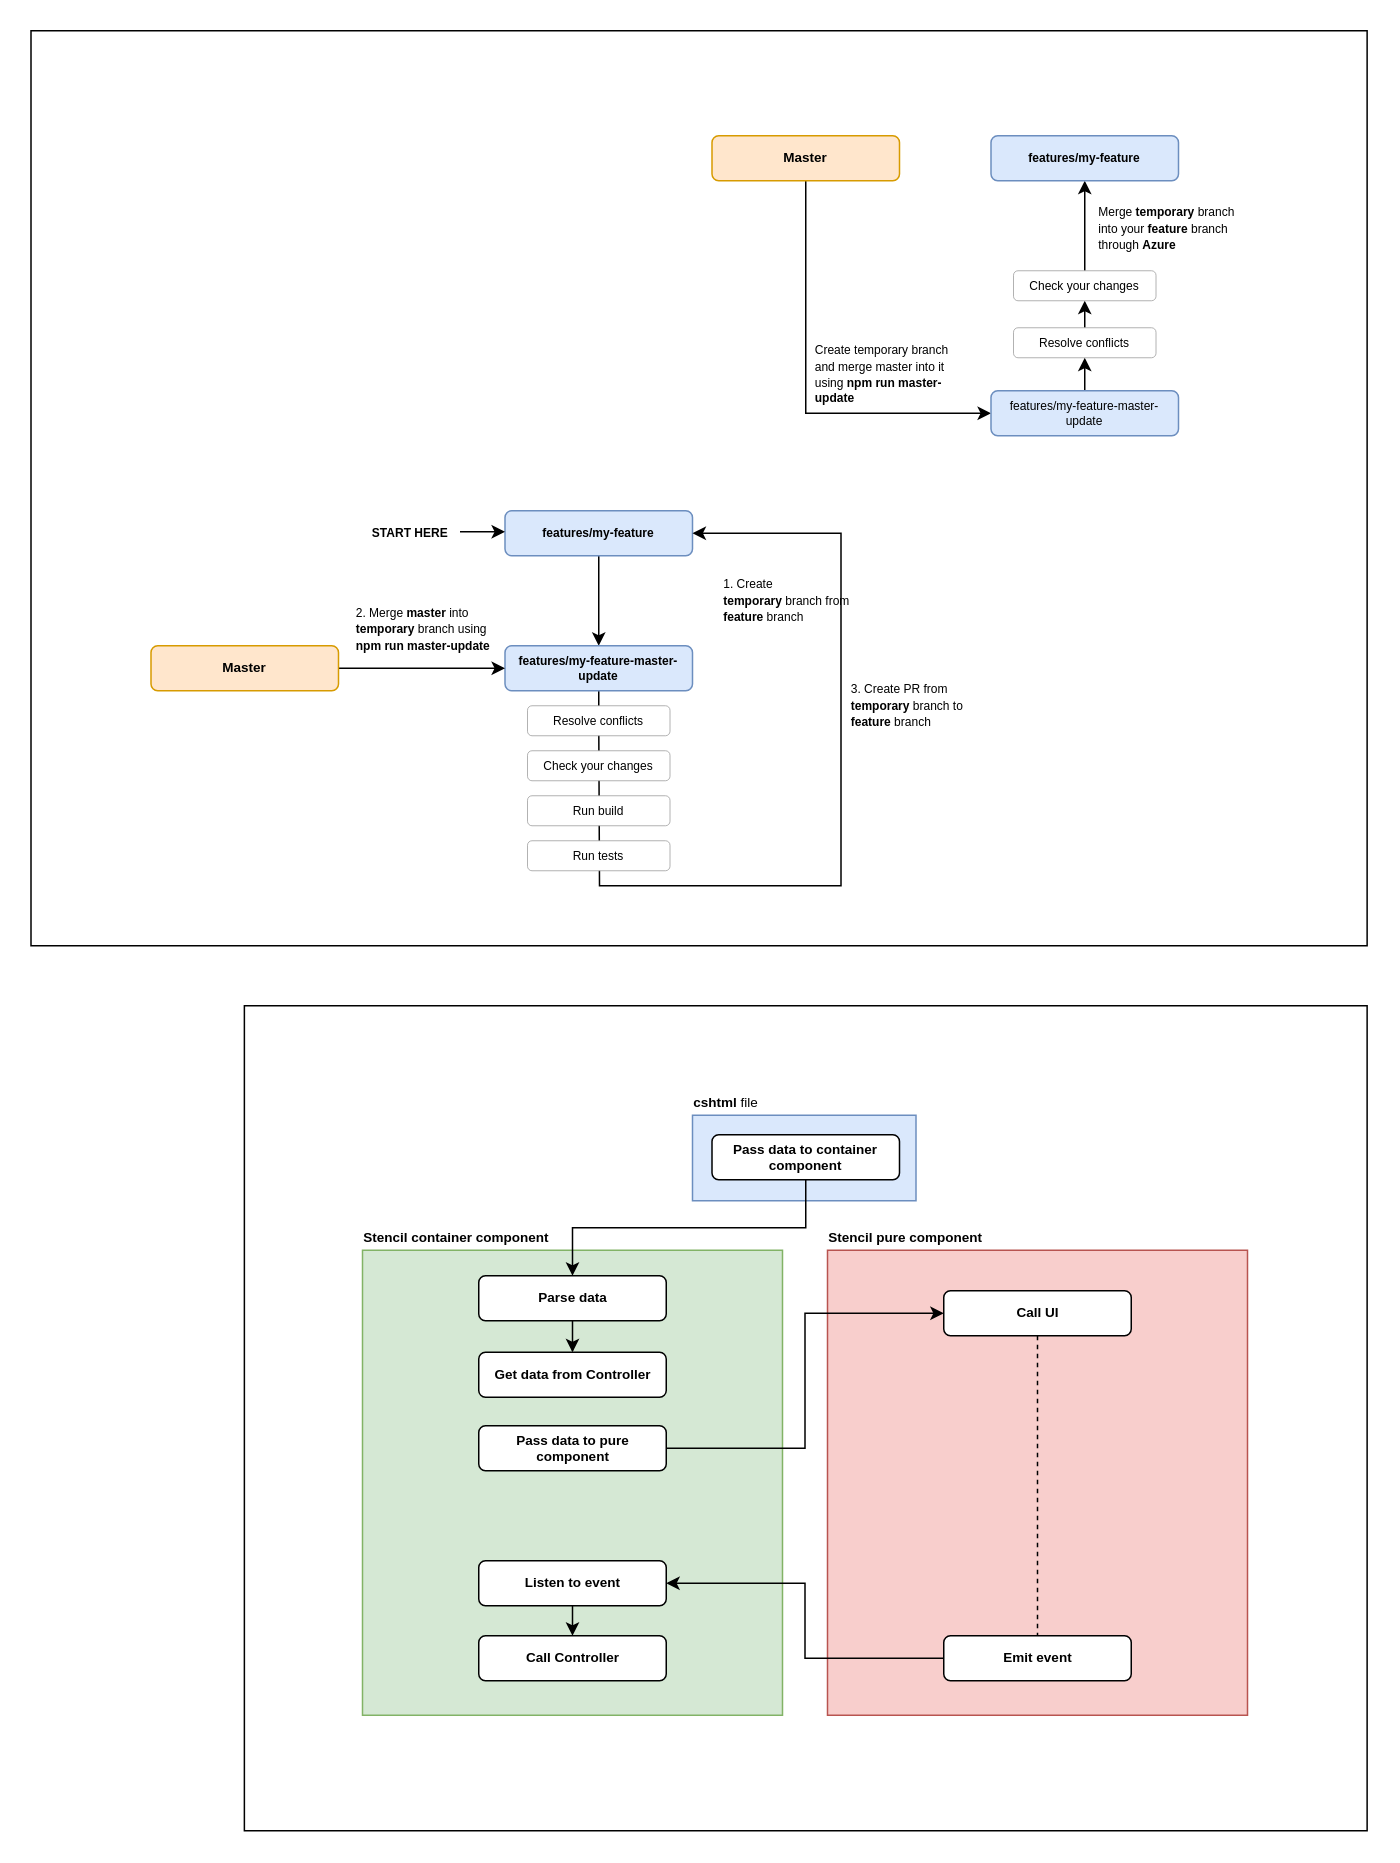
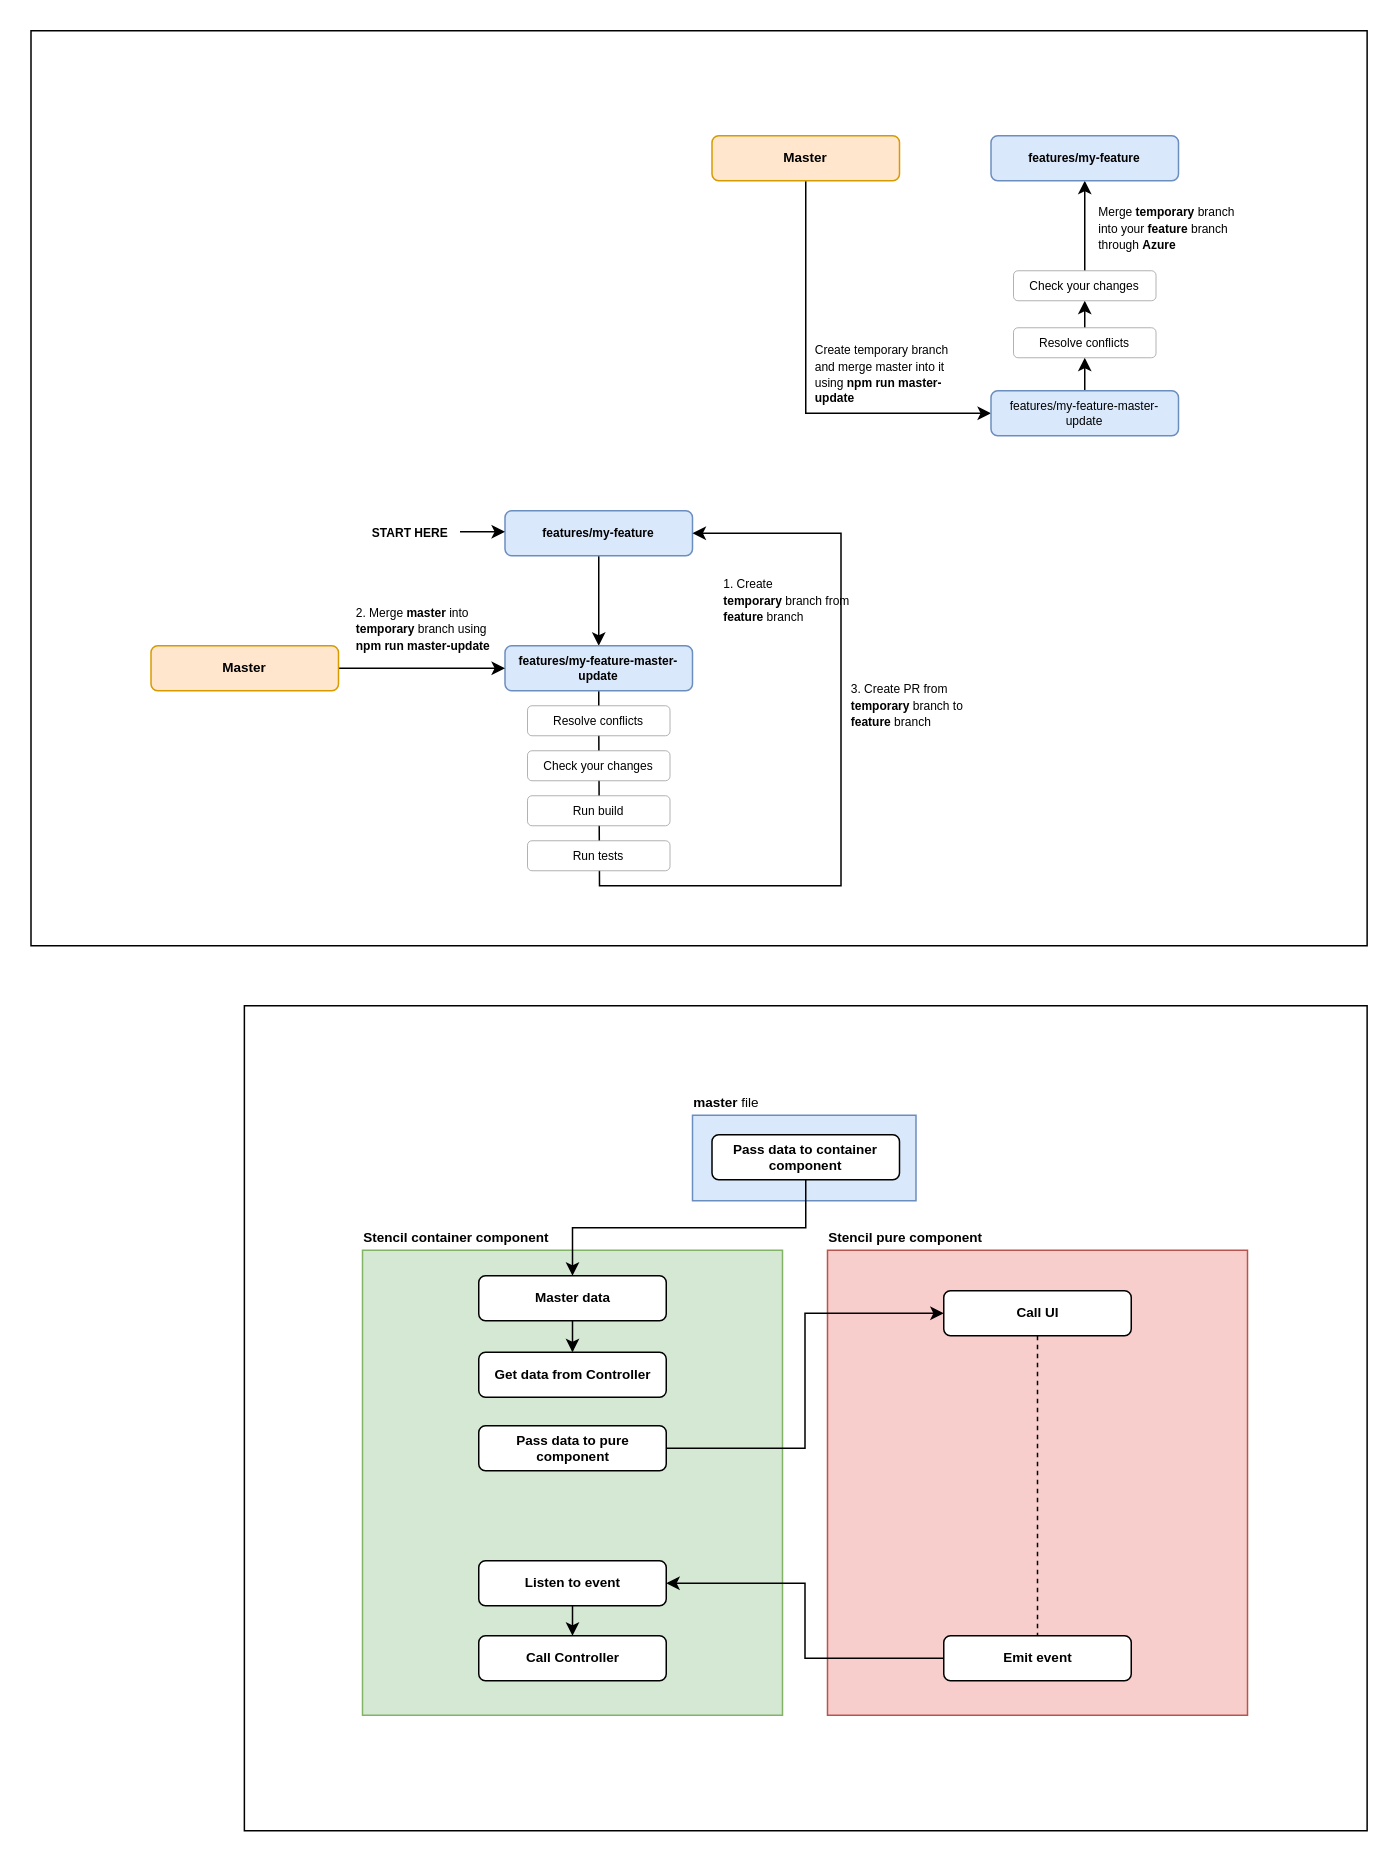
(728, 1103) -> (730, 1103)
(573, 1298) -> (573, 1298)
